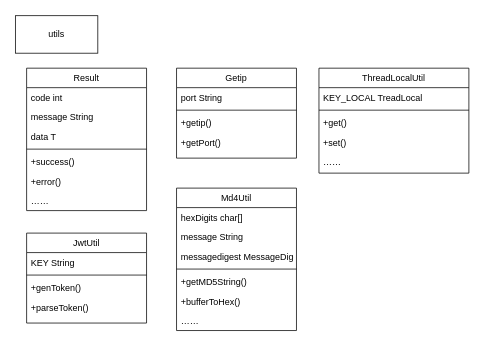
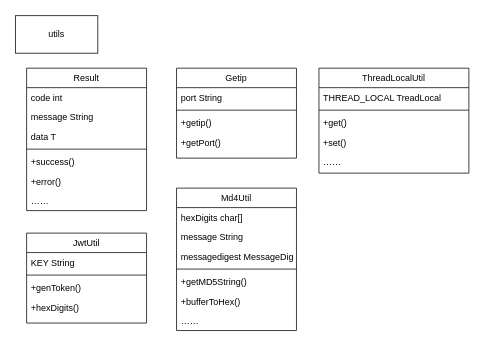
(371, 98) -> (379, 98)
(64, 308) -> (59, 308)
